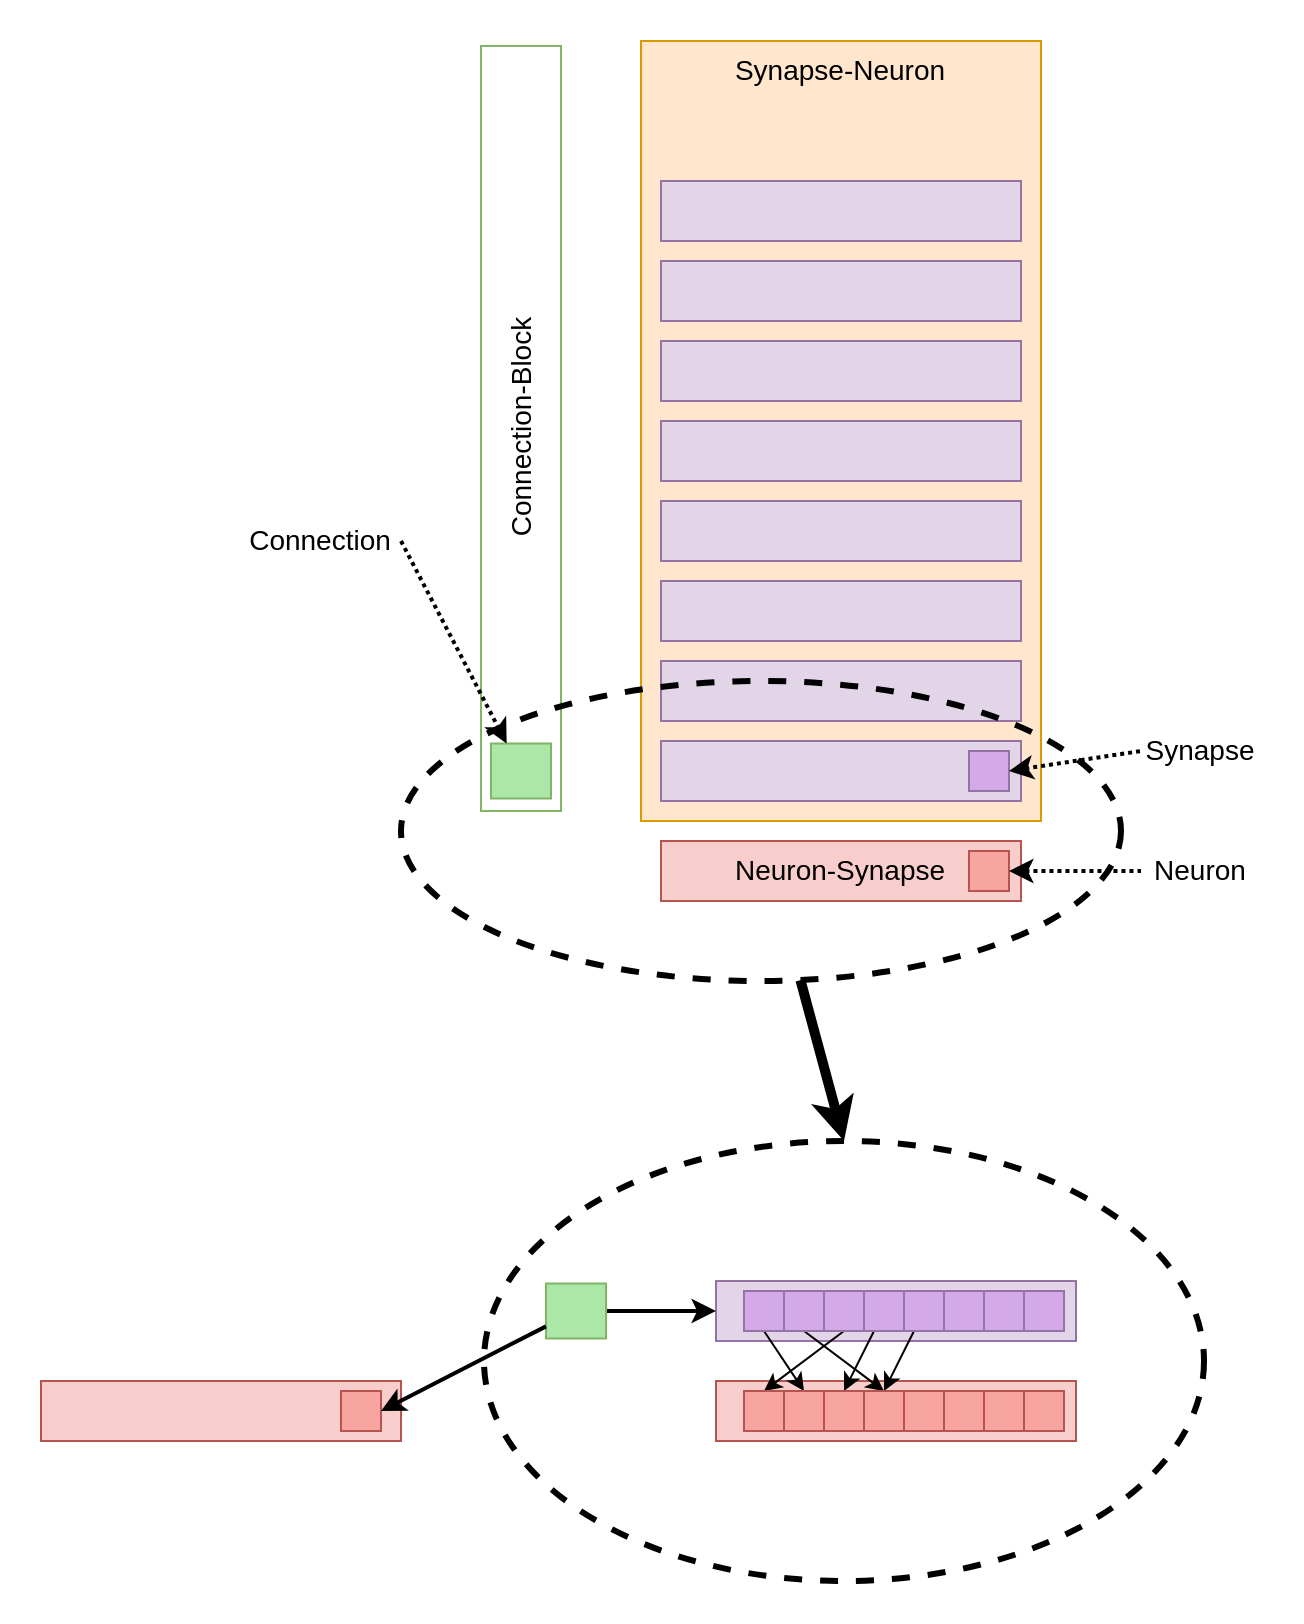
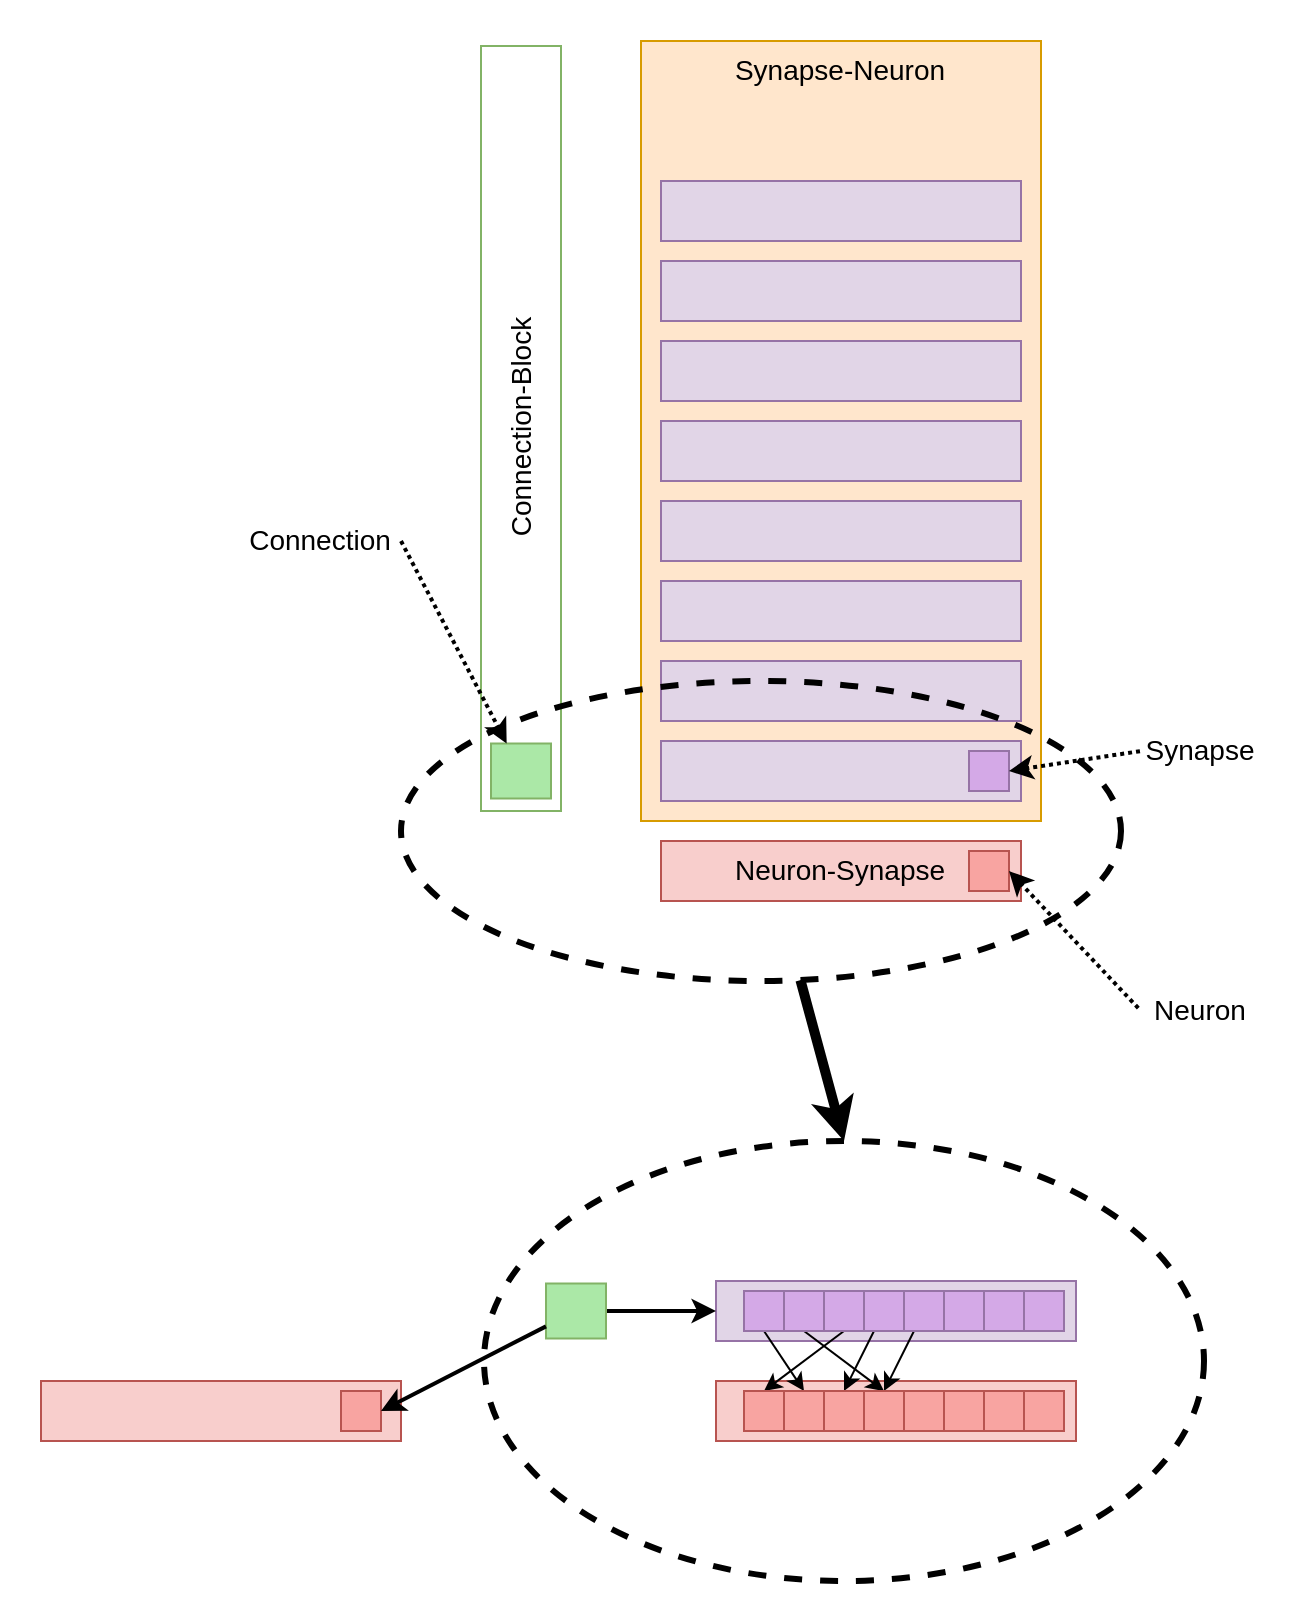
(1201, 871) -> (1201, 1011)
